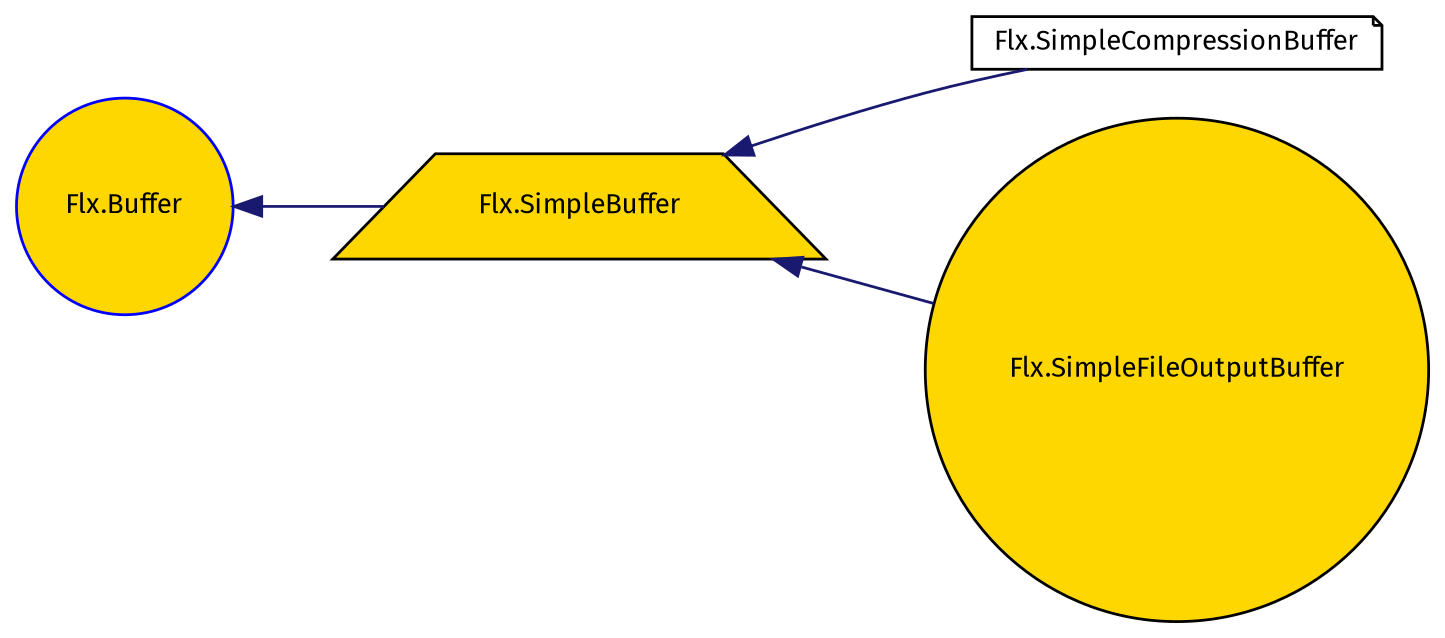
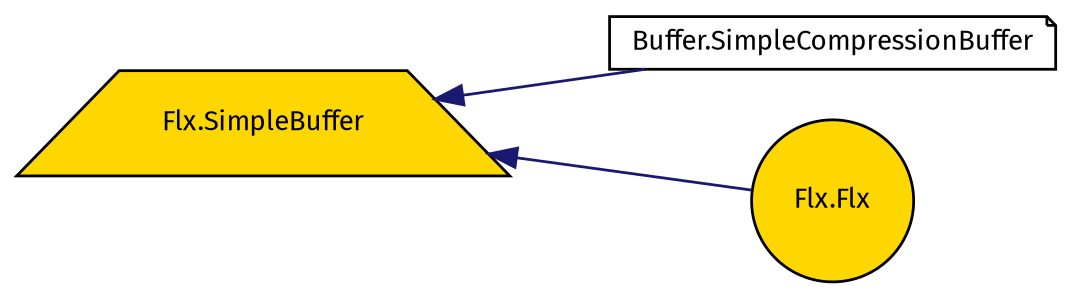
(1177, 43) -> (833, 43)
(125, 206) -> none
(1177, 370) -> (833, 201)
